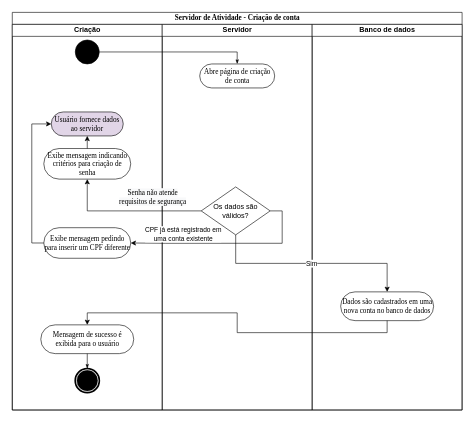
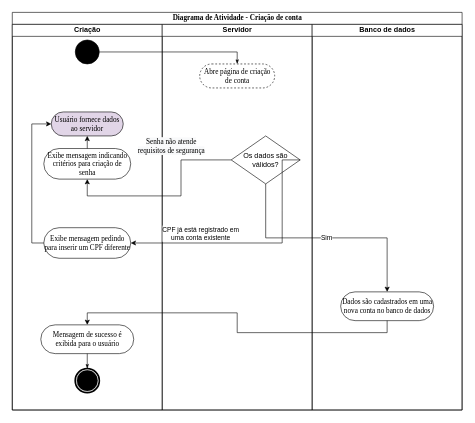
(238, 18) -> (238, 18)
(237, 76) -> (237, 76)
(236, 211) -> (266, 160)
